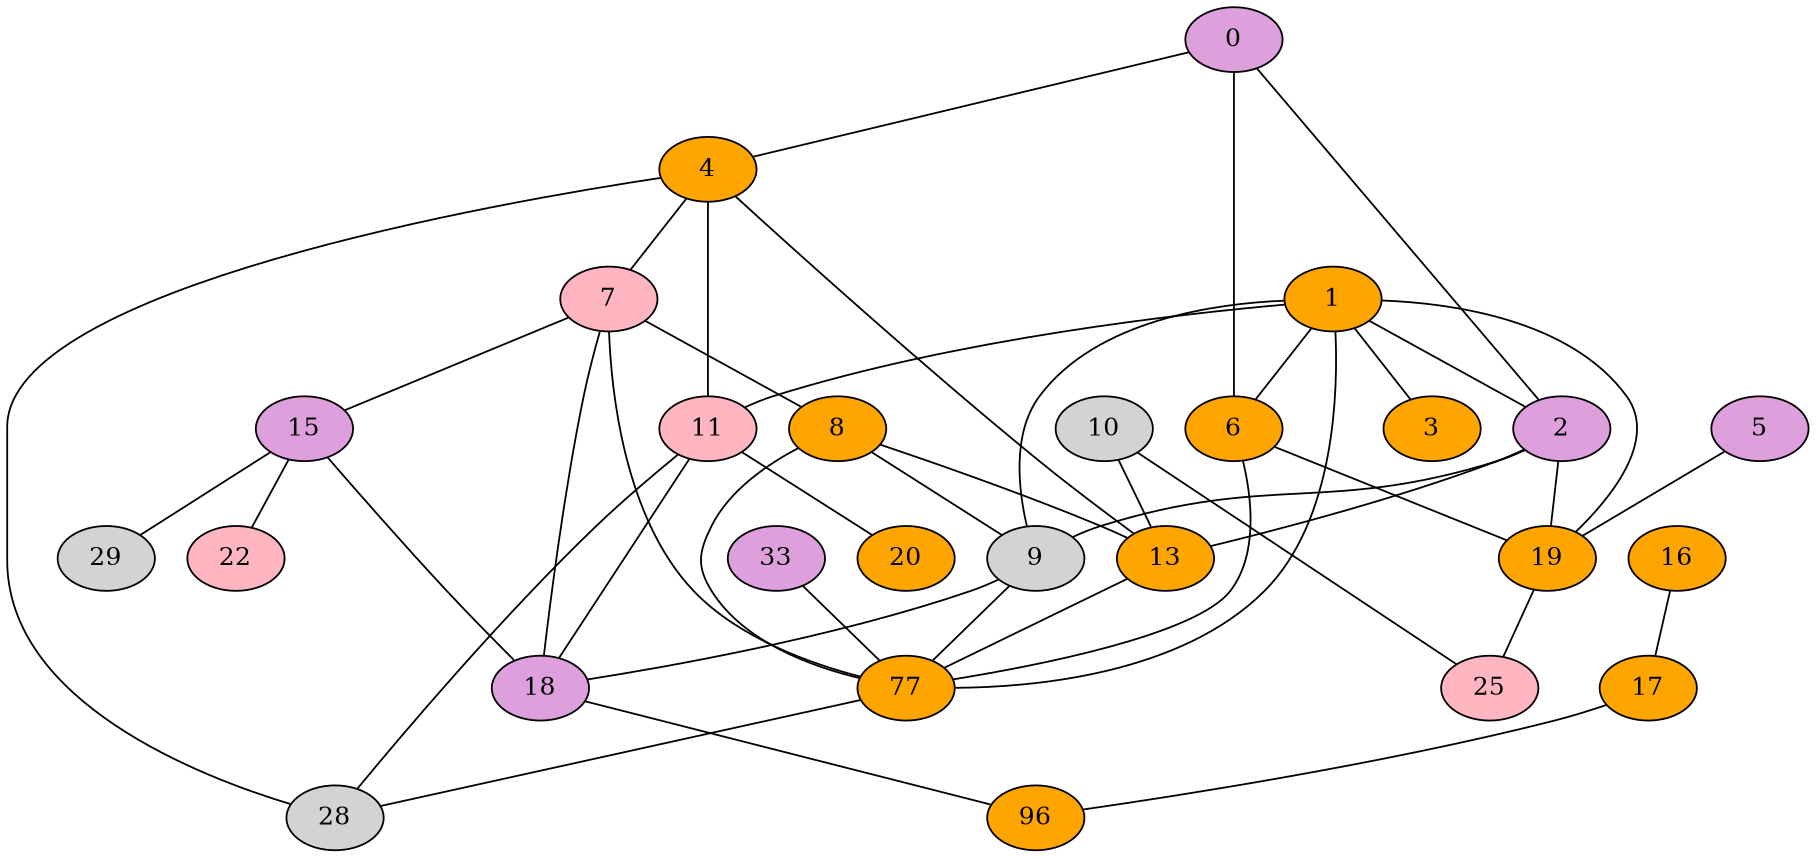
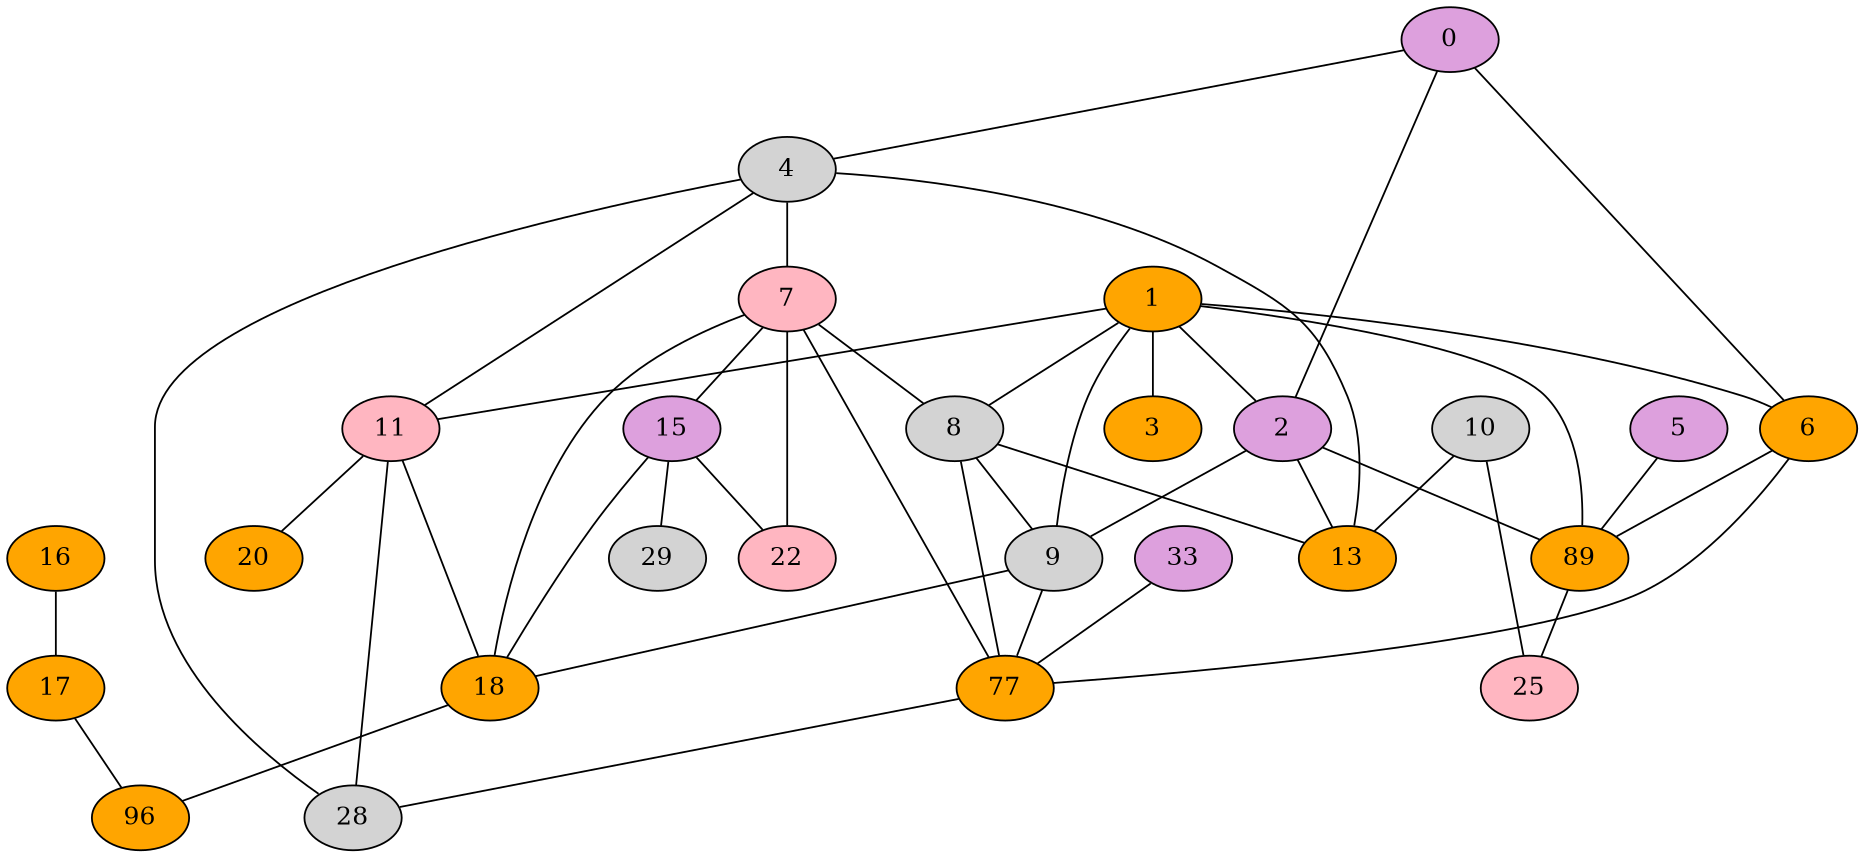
(708, 169) -> (787, 169)
none -> (787, 429)
(838, 429) -> (955, 429)
(1547, 558) -> (1580, 558)
(1243, 609) -> (1054, 364)
(1036, 623) -> none
(540, 688) -> (490, 688)
